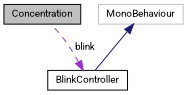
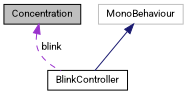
(66, 42) -> (42, 56)
